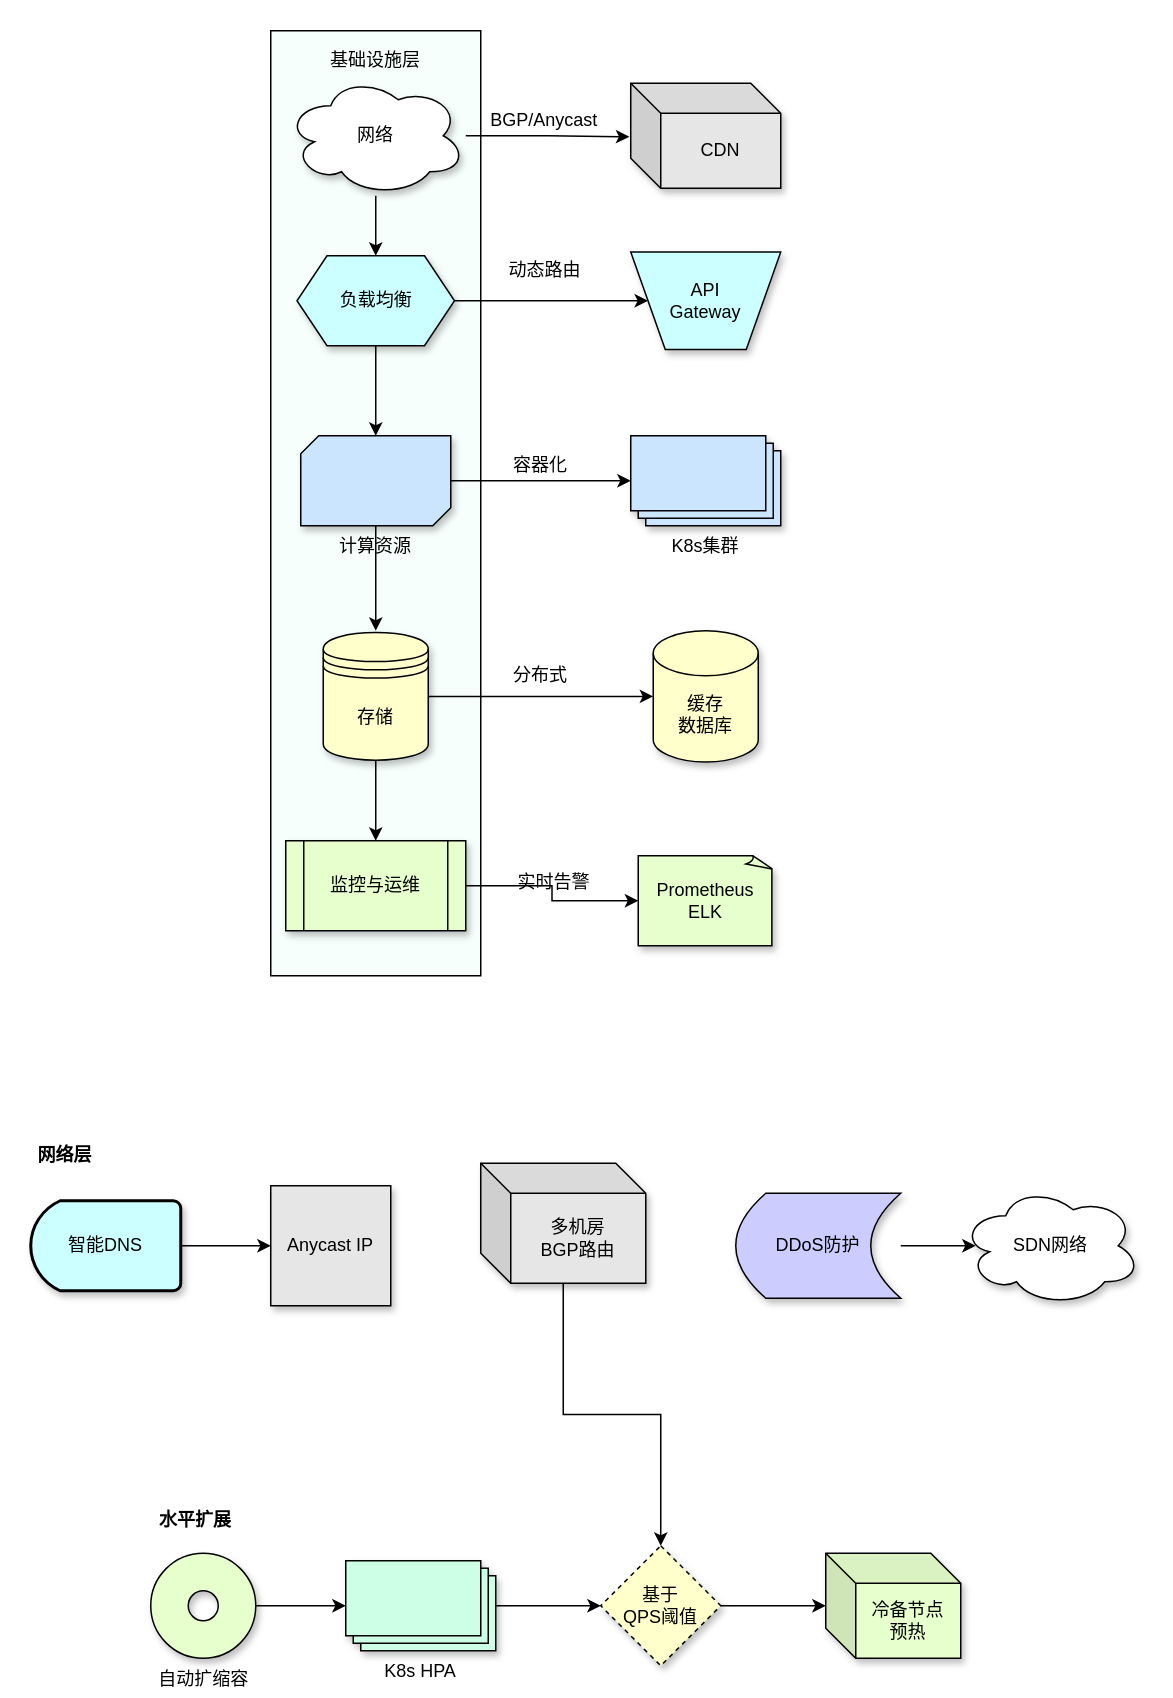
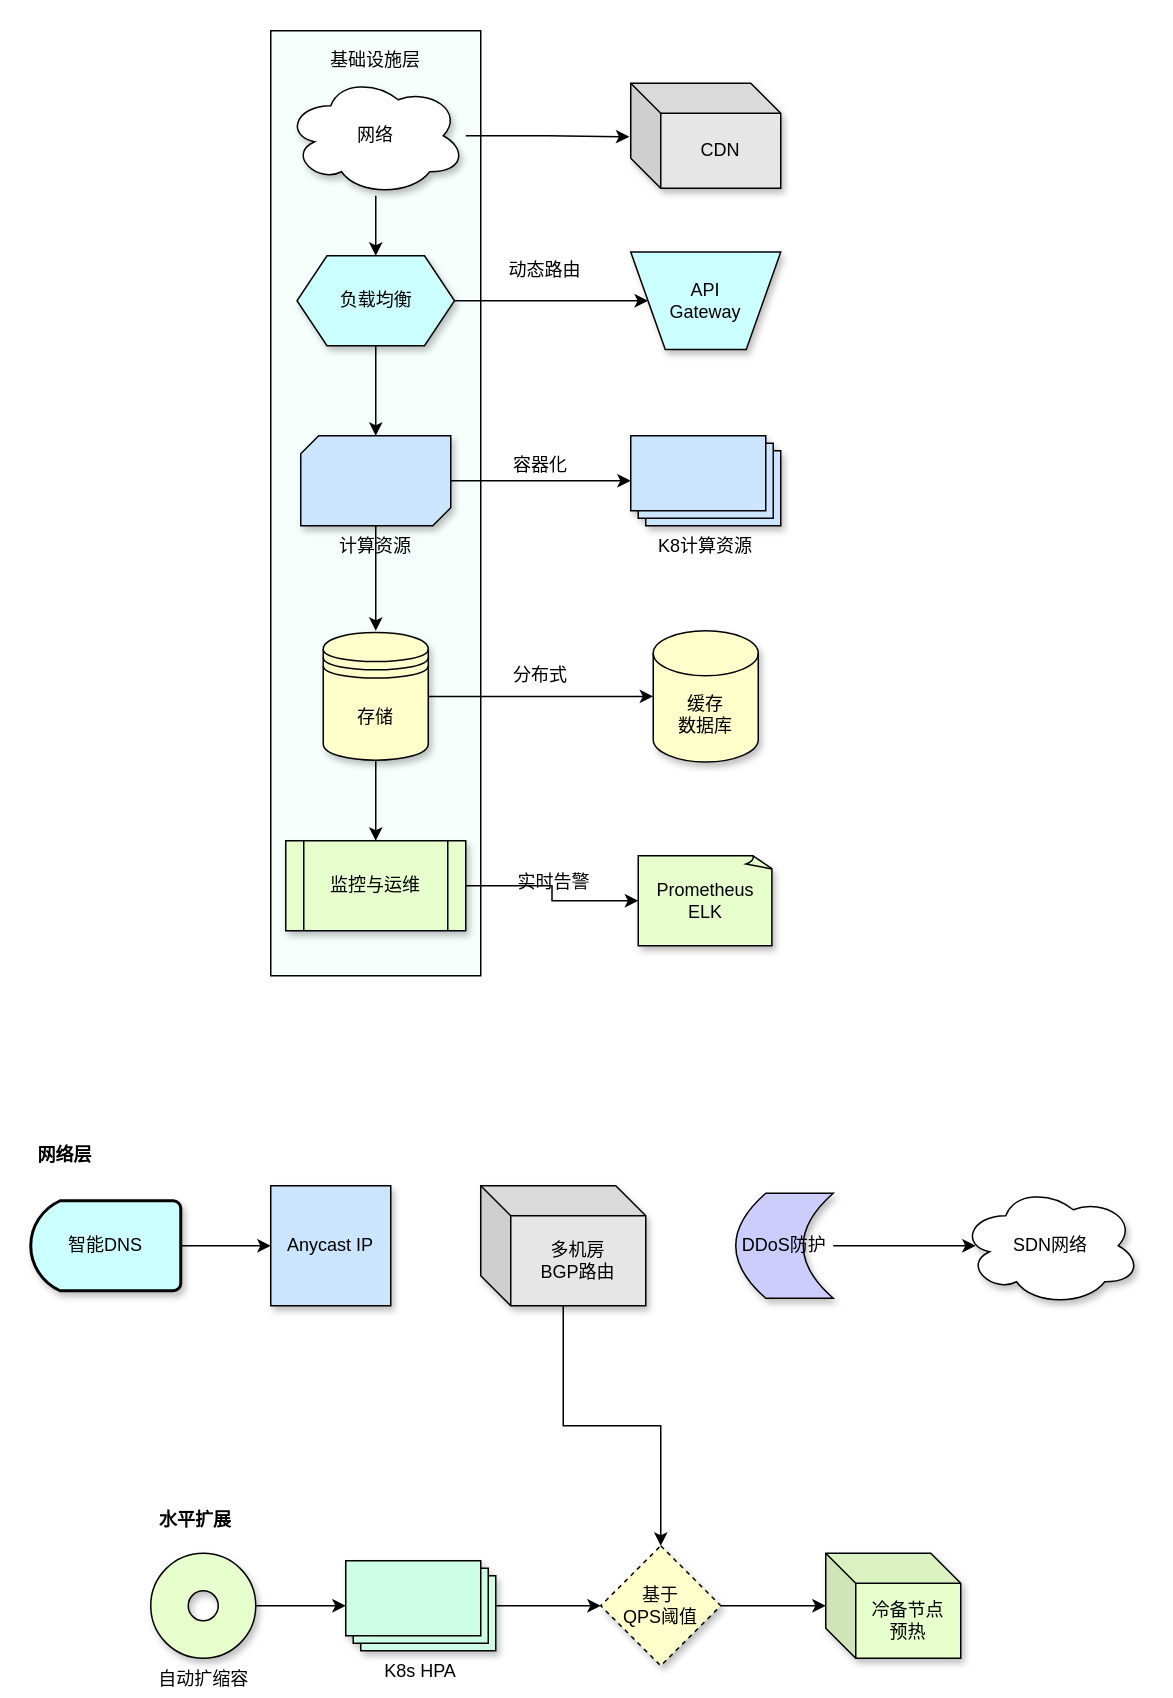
(544, 121) -> none
(706, 547) -> (706, 547)
(563, 1223) -> (563, 1246)
(331, 1246) -> (331, 1246)
(818, 1246) -> (785, 1246)
